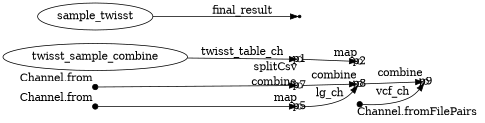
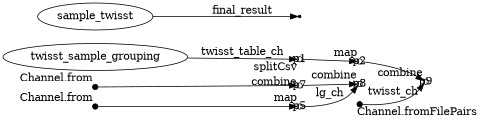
(95, 57) -> (95, 57)
(389, 83) -> (390, 67)
(393, 92) -> (393, 92)
